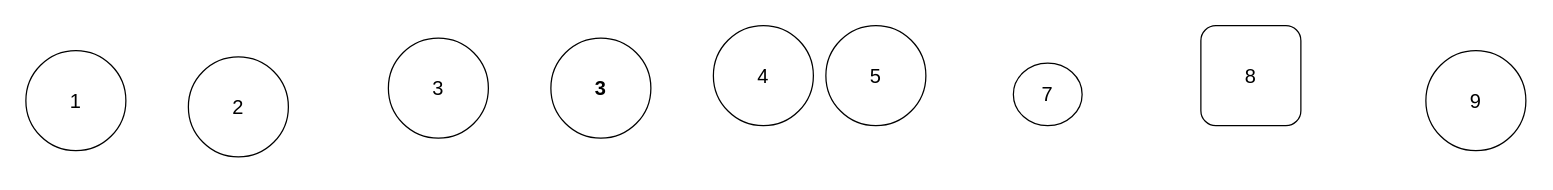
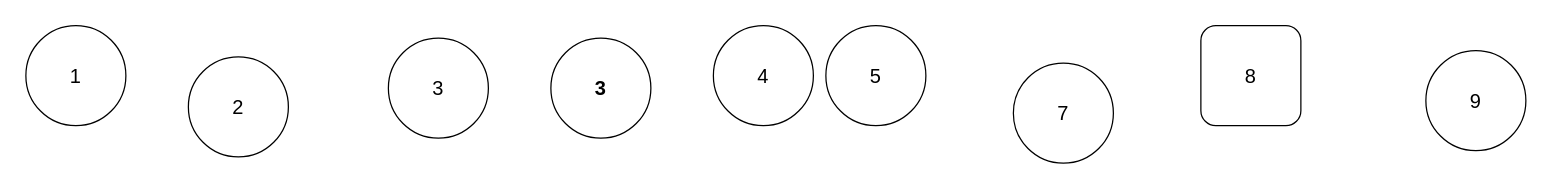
(1048, 94) -> (1063, 113)
(76, 101) -> (76, 76)
